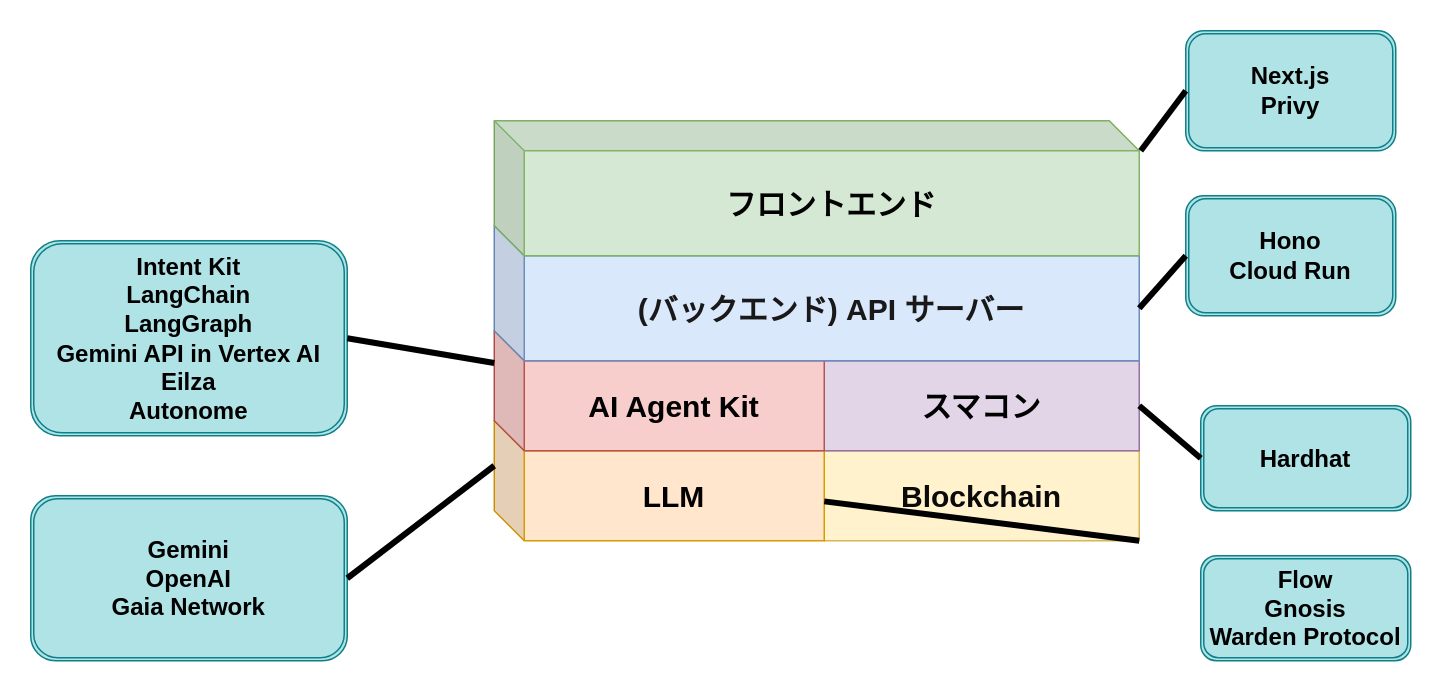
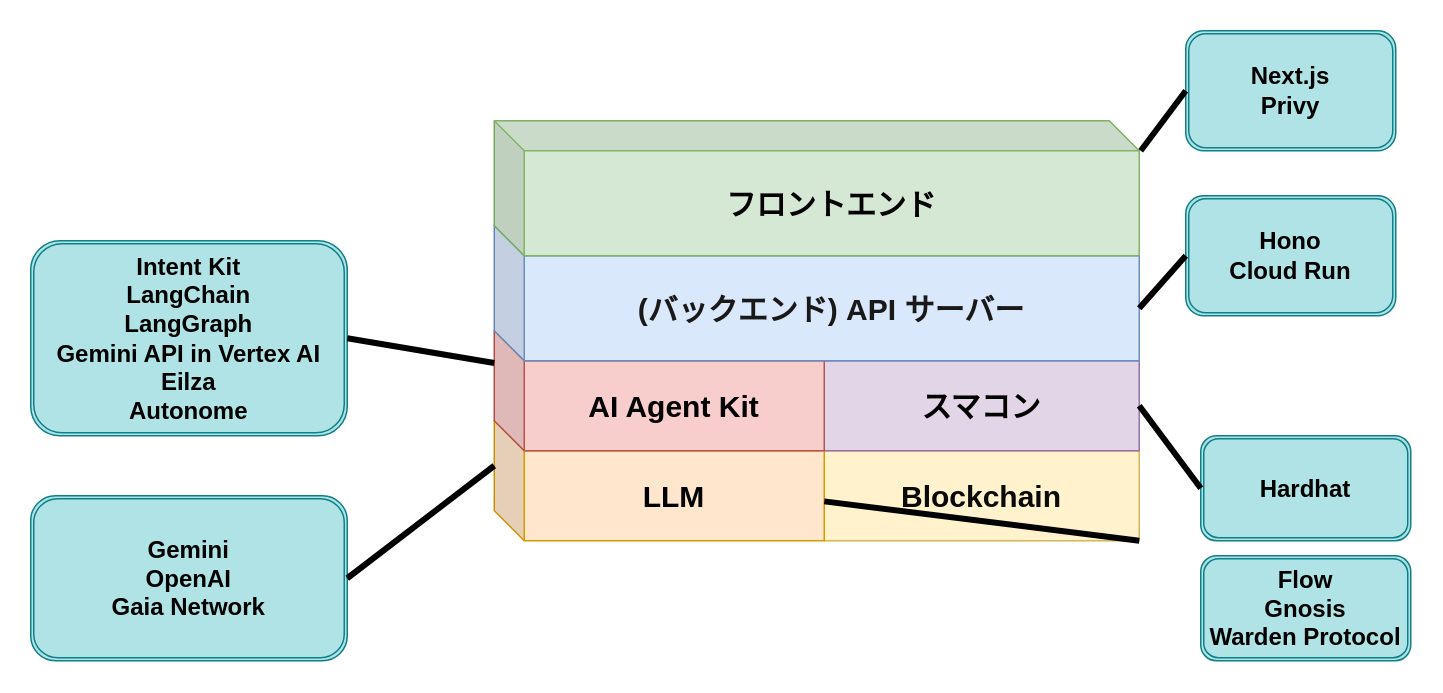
(1306, 458) -> (1306, 488)
